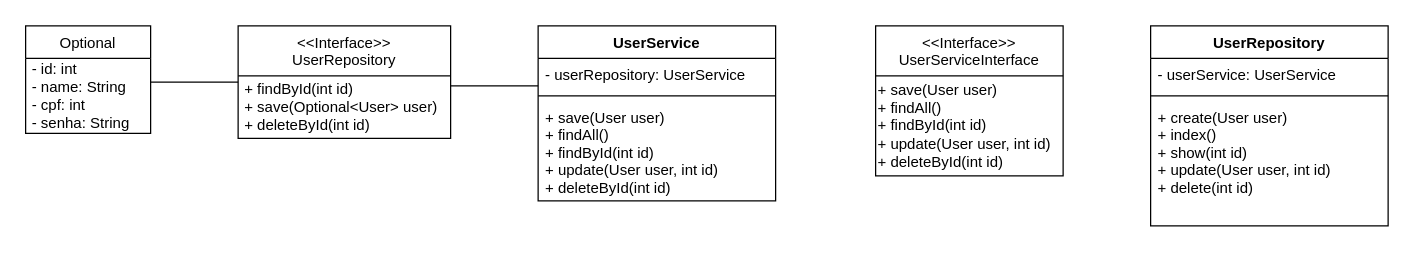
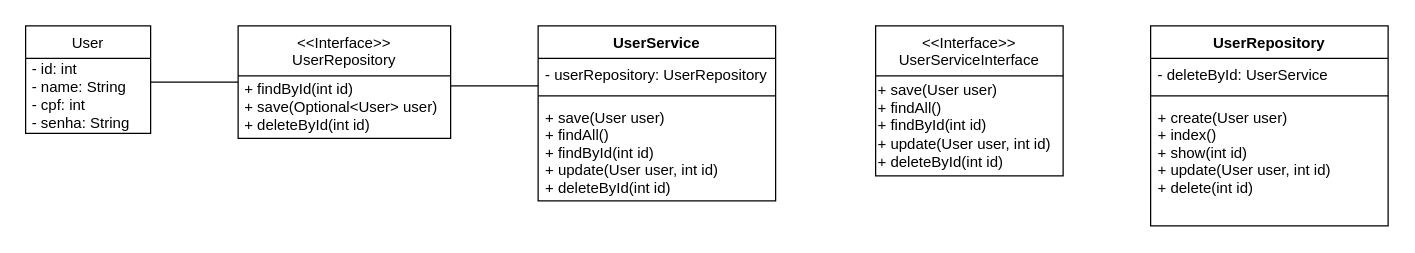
(88, 43) -> (88, 43)
(657, 75) -> (670, 75)
(1257, 75) -> (1253, 75)
